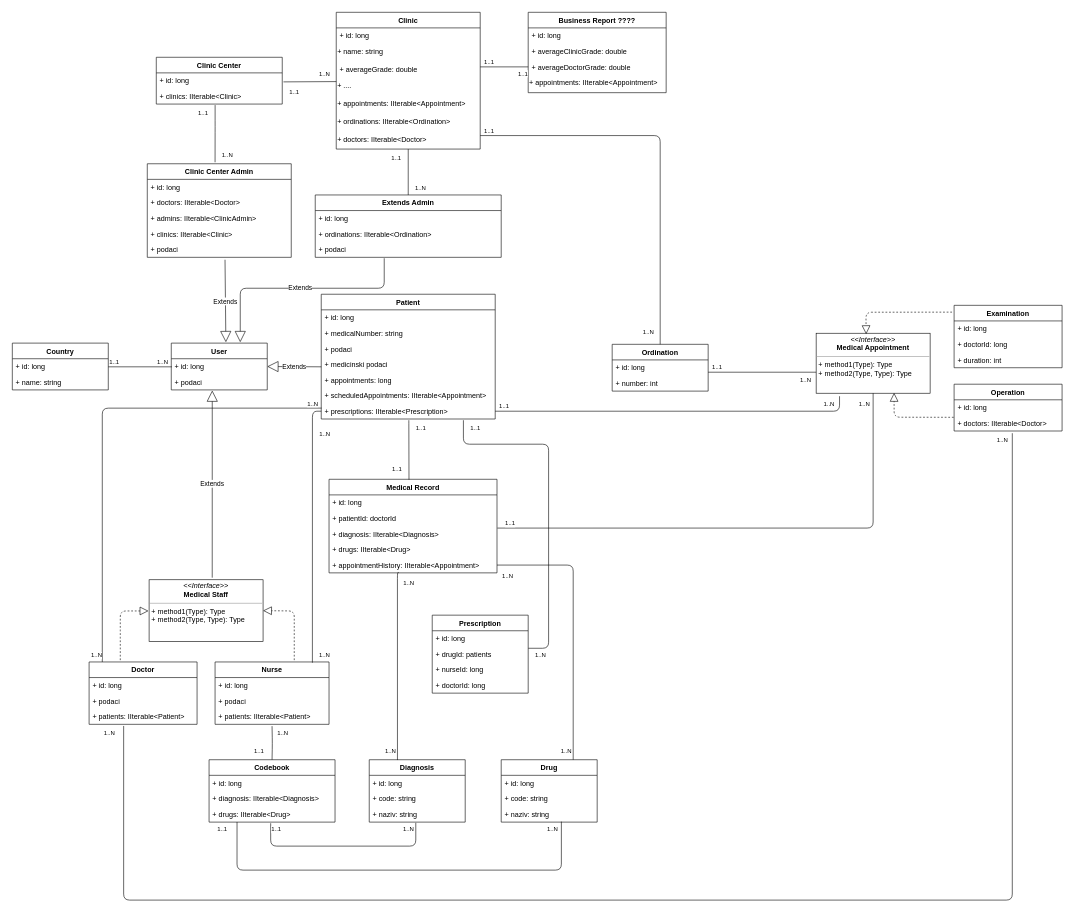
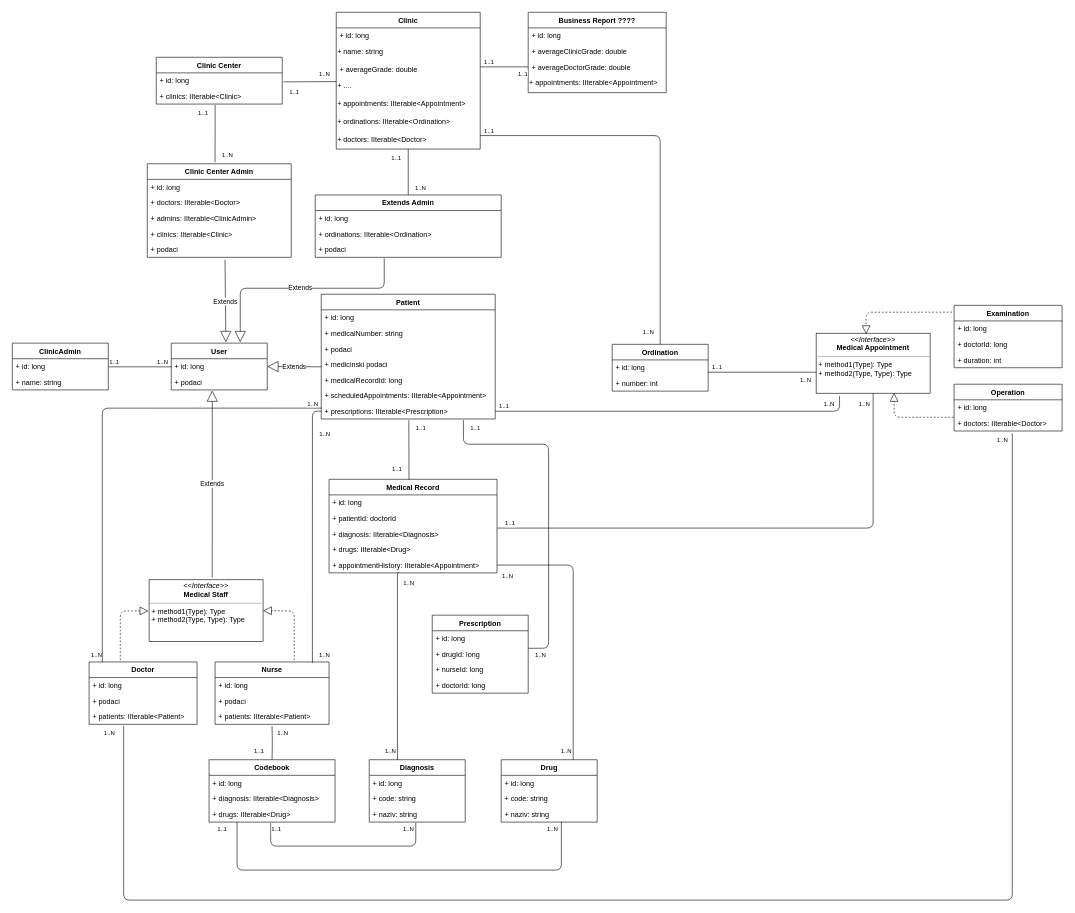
(60, 351) -> (60, 351)
(360, 380) -> (365, 380)
(468, 655) -> (460, 655)
